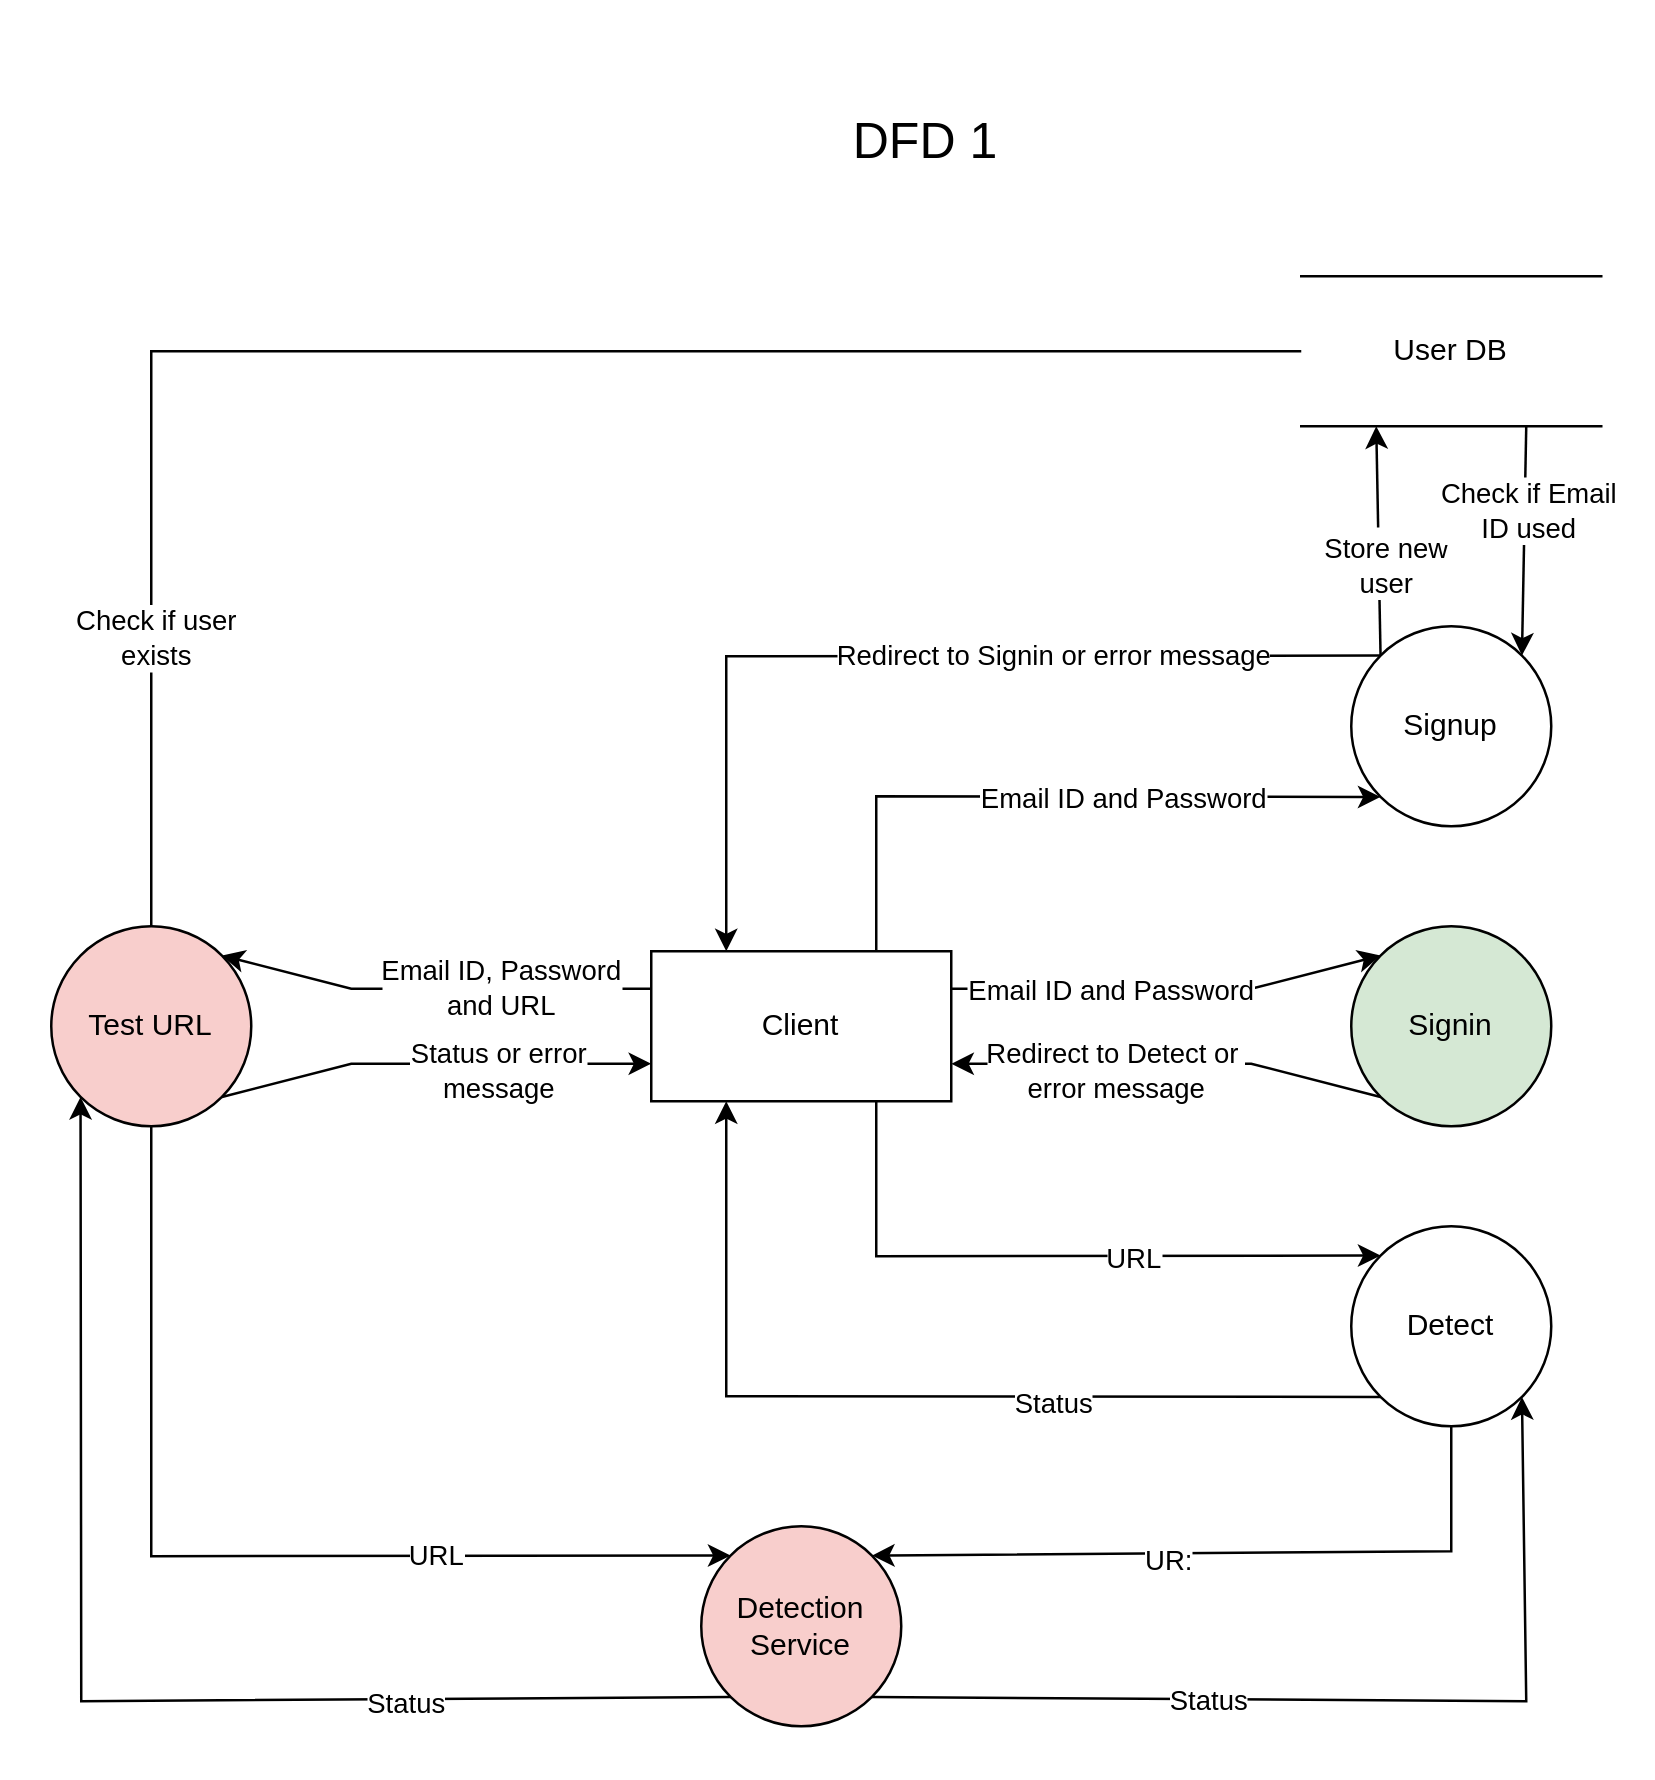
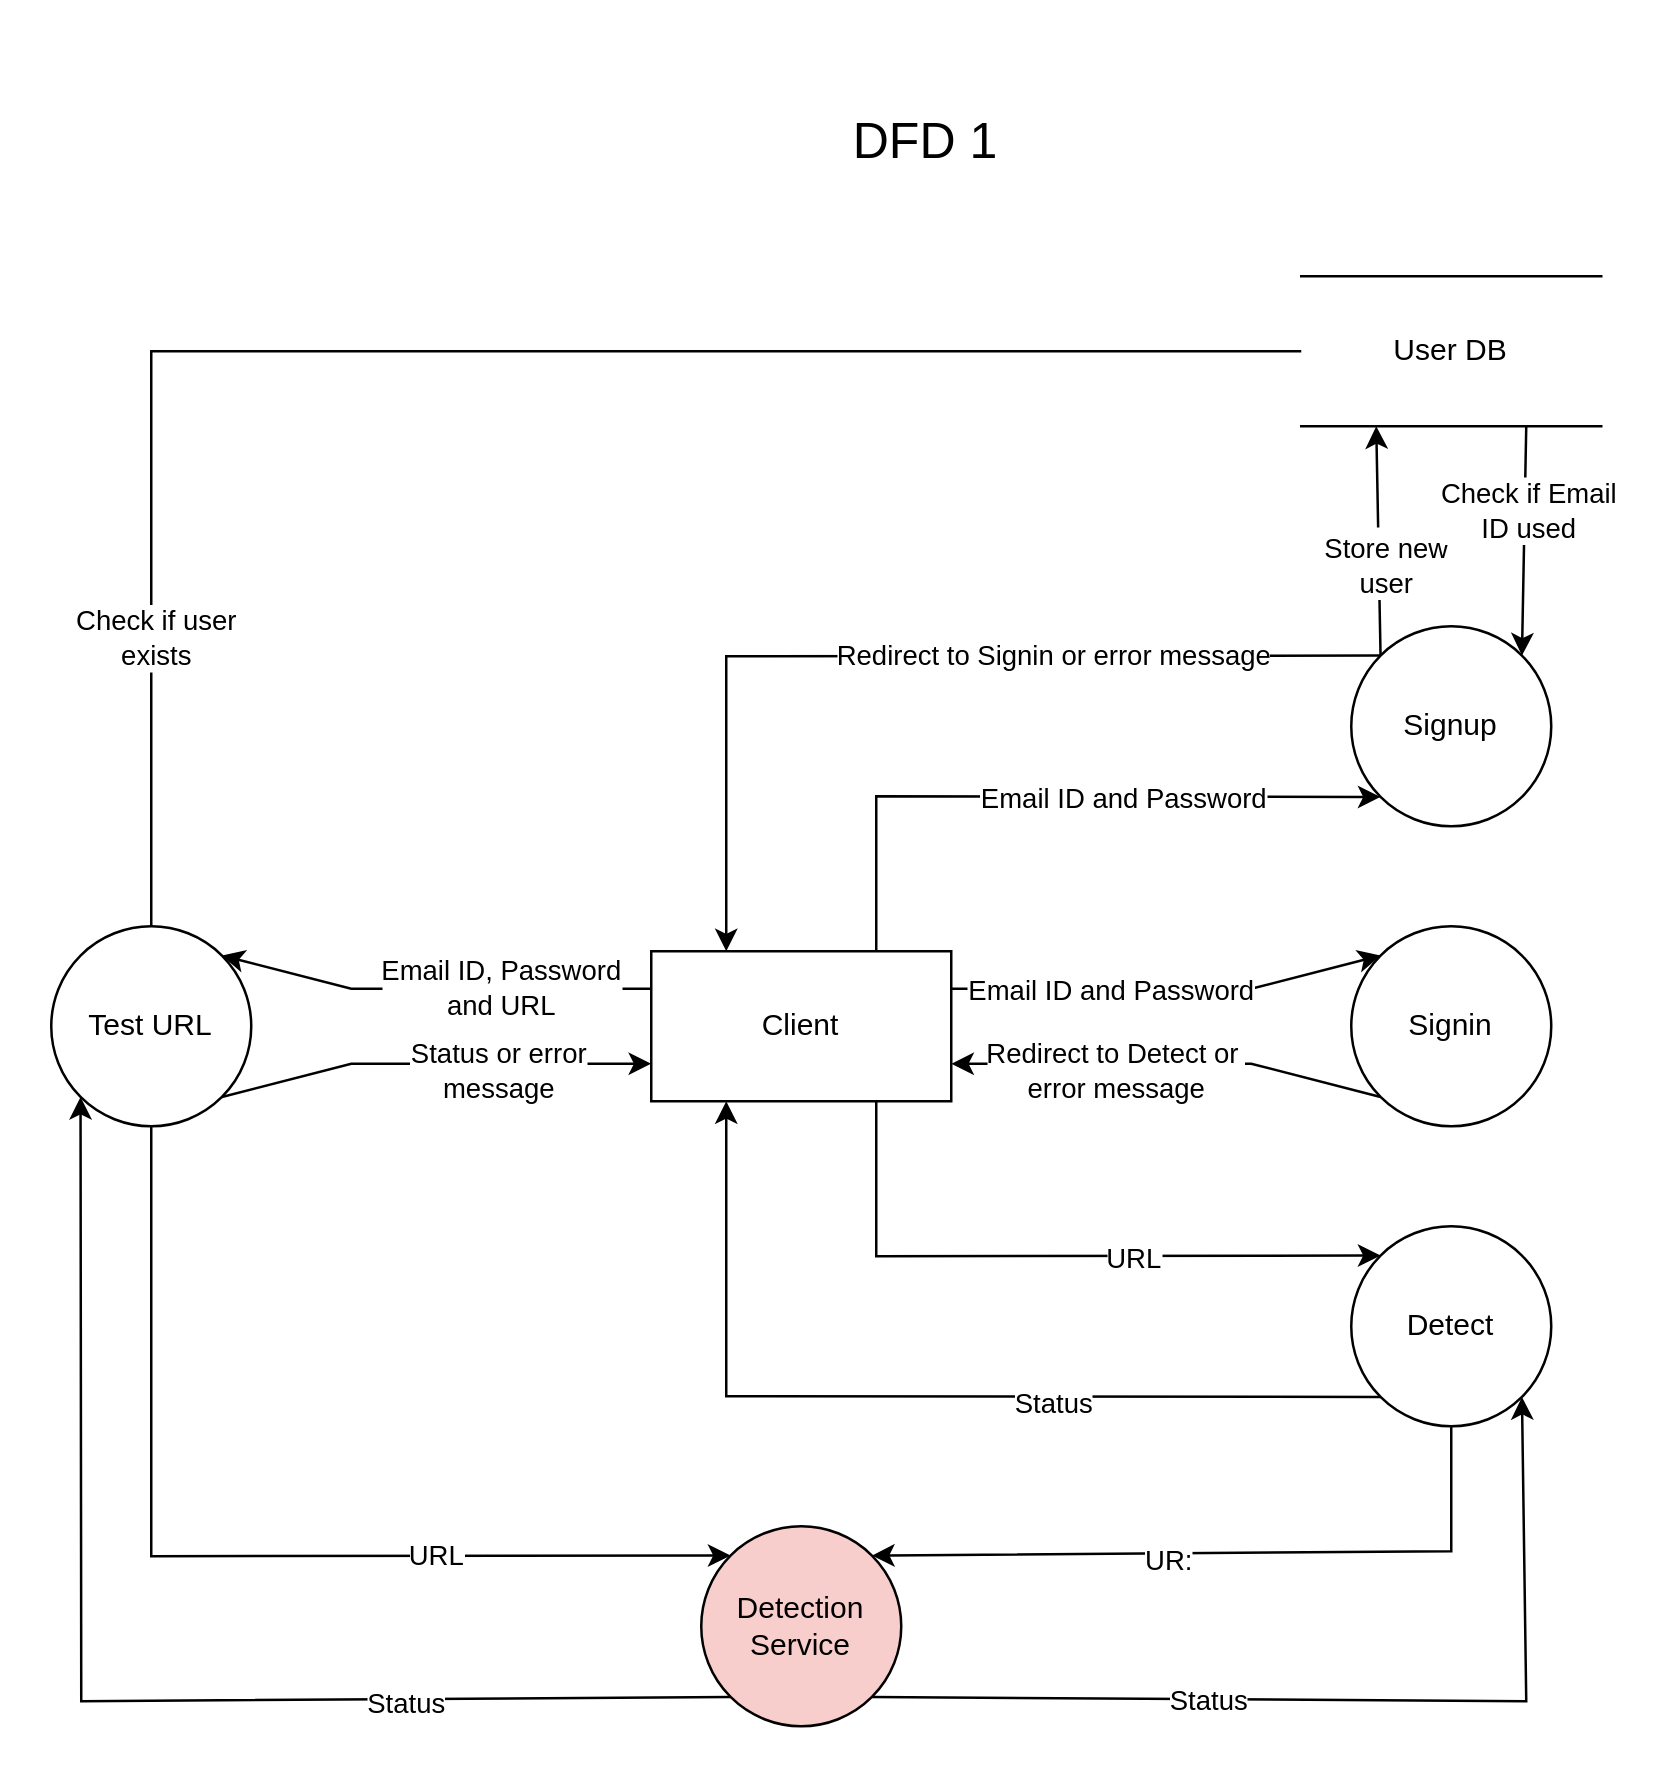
(151, 1026) -> (151, 1026)
(1451, 1026) -> (1451, 1026)
